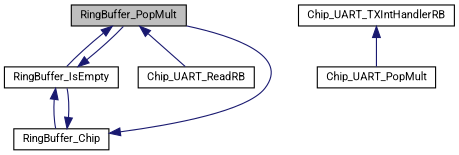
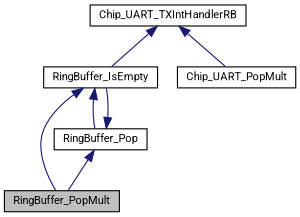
(85, 49) -> (130, 50)
(196, 77) -> none
(61, 139) -> (101, 139)
